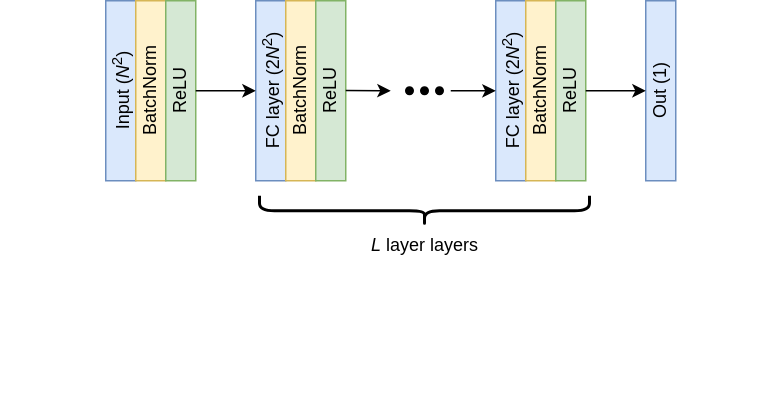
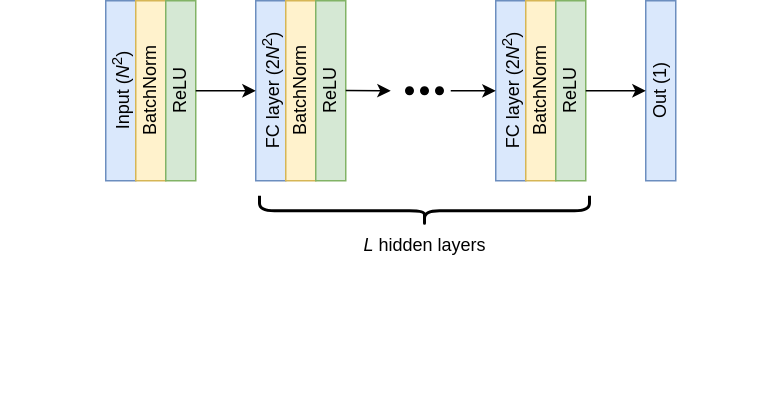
(425, 245) -> (425, 245)
